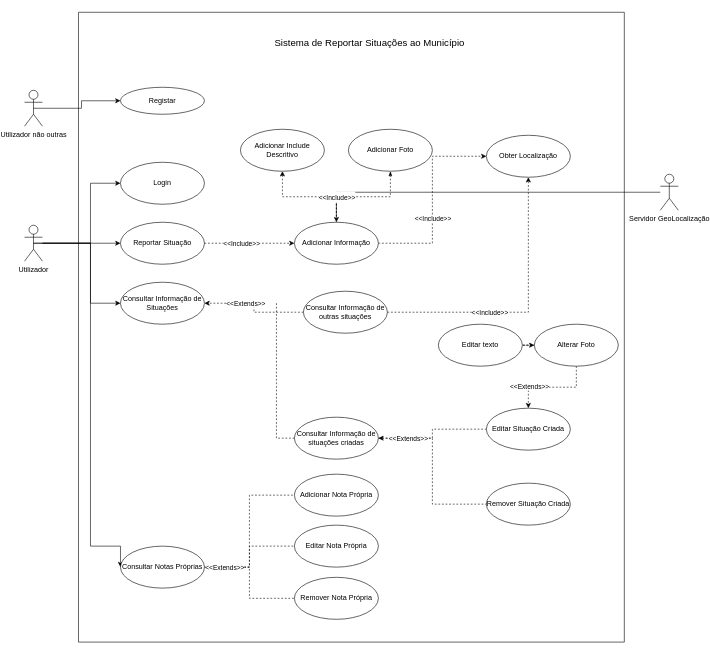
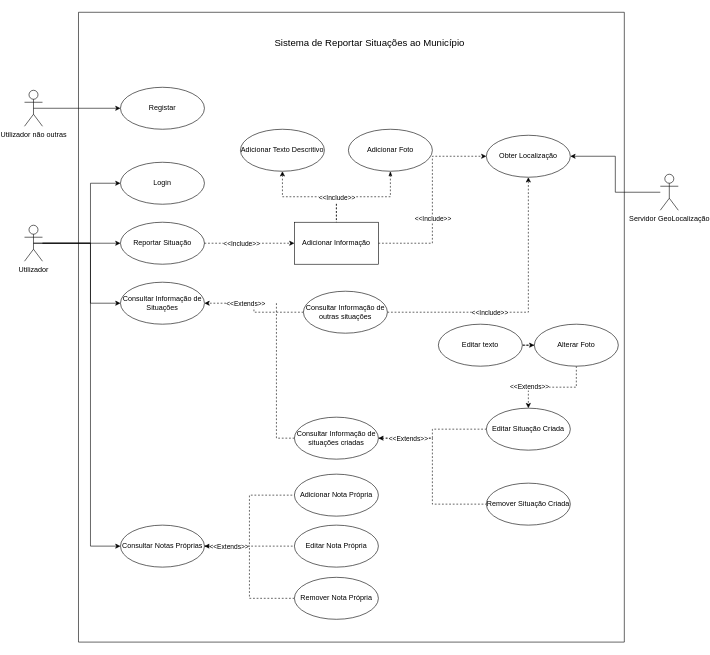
(162, 101) -> (162, 108)
(282, 150) -> (282, 150)
(485, 192) -> (575, 156)
(336, 243) -> (336, 243)
(162, 567) -> (162, 546)
